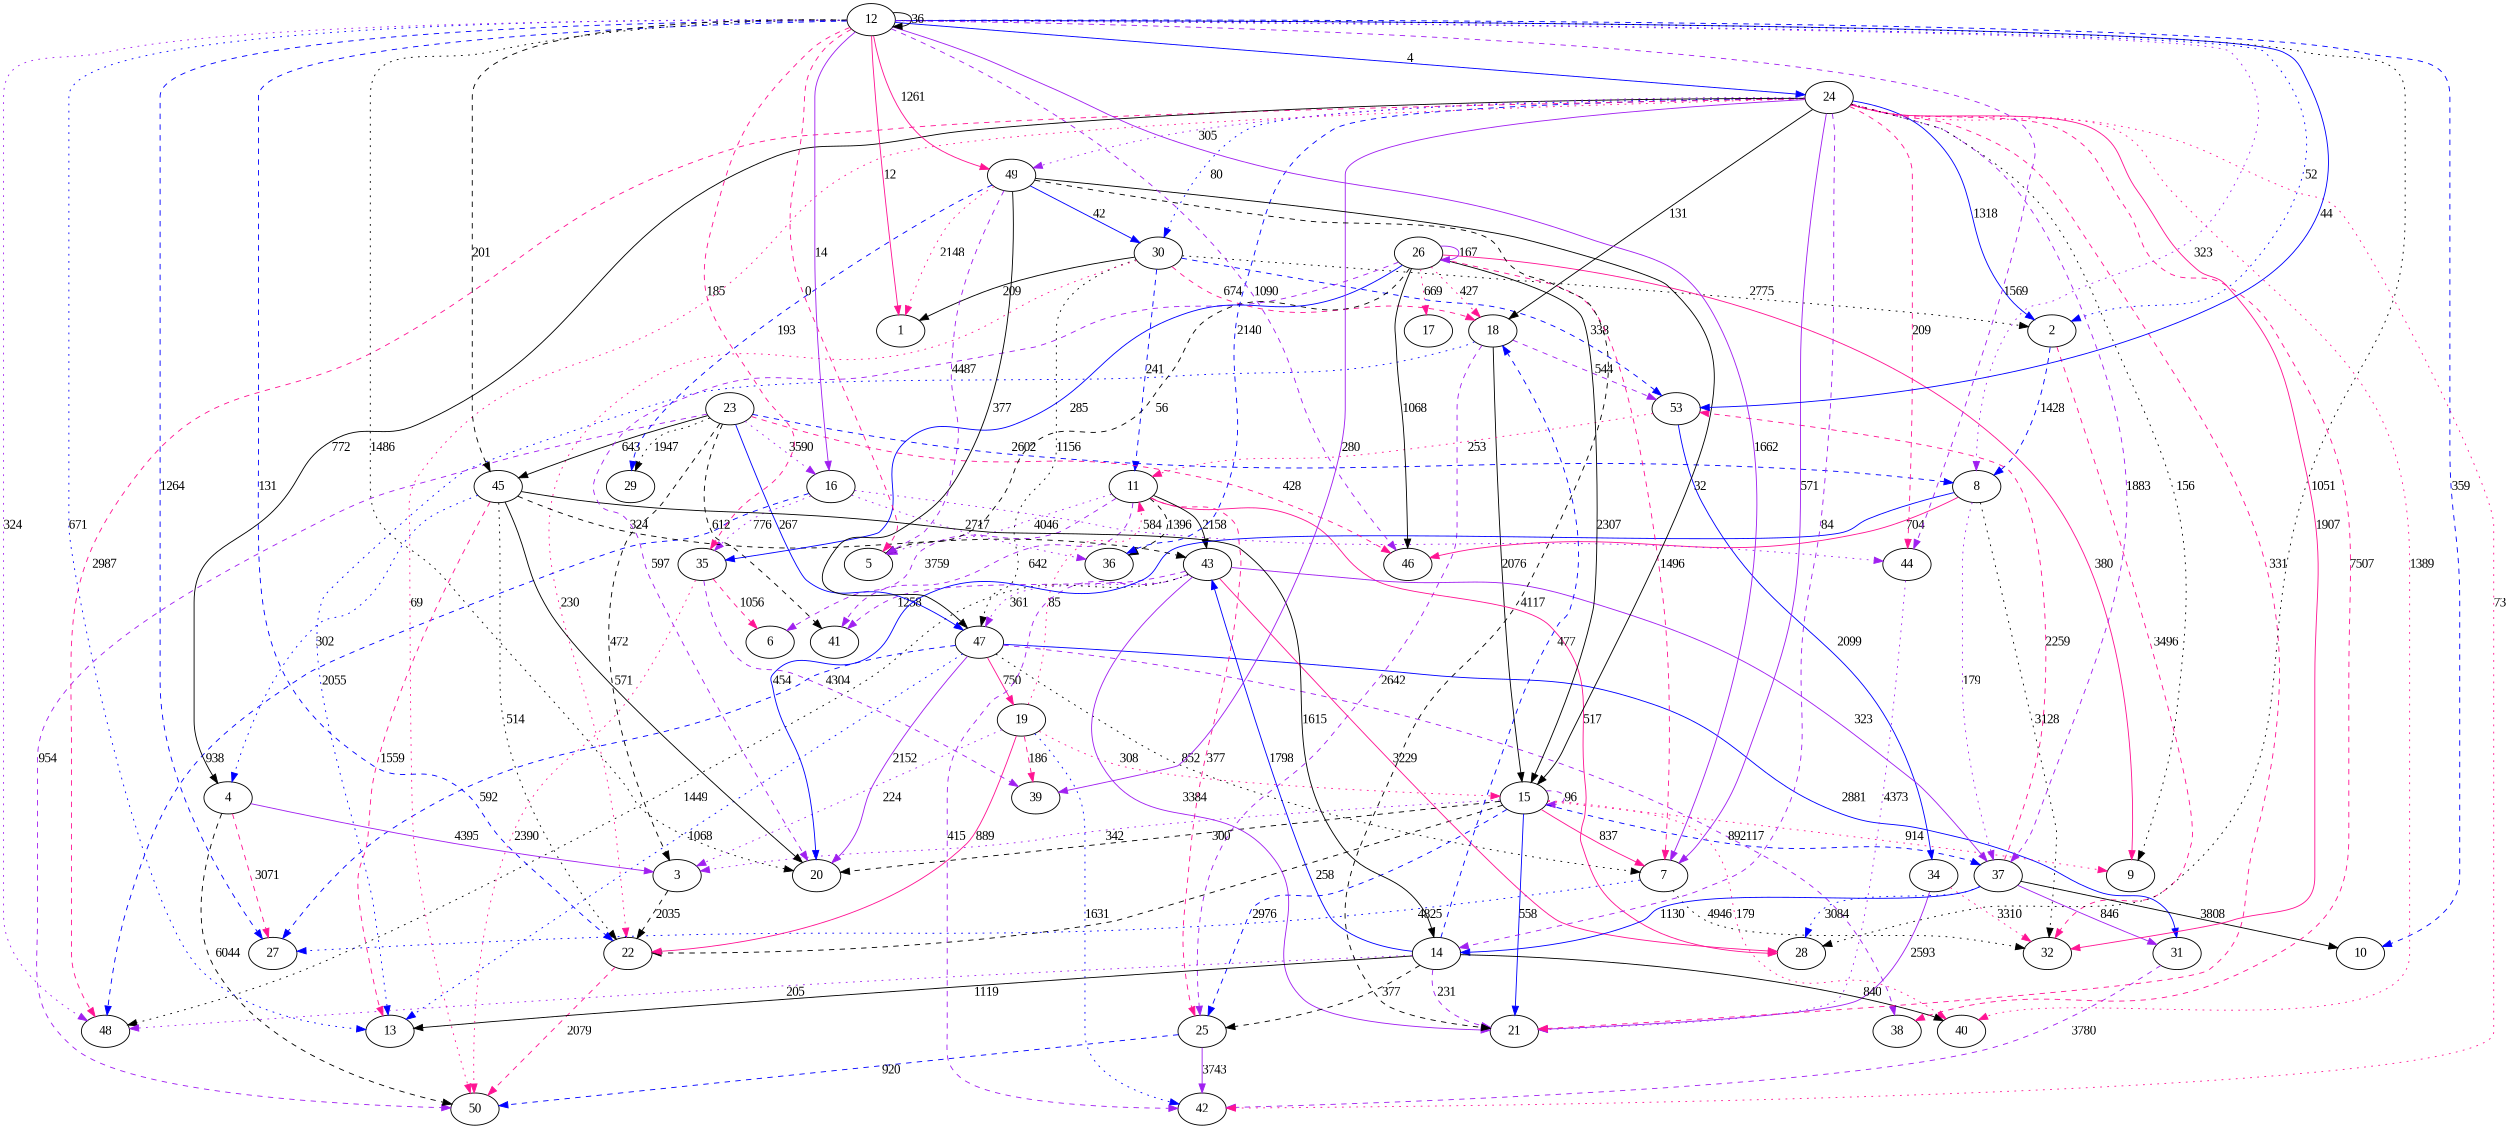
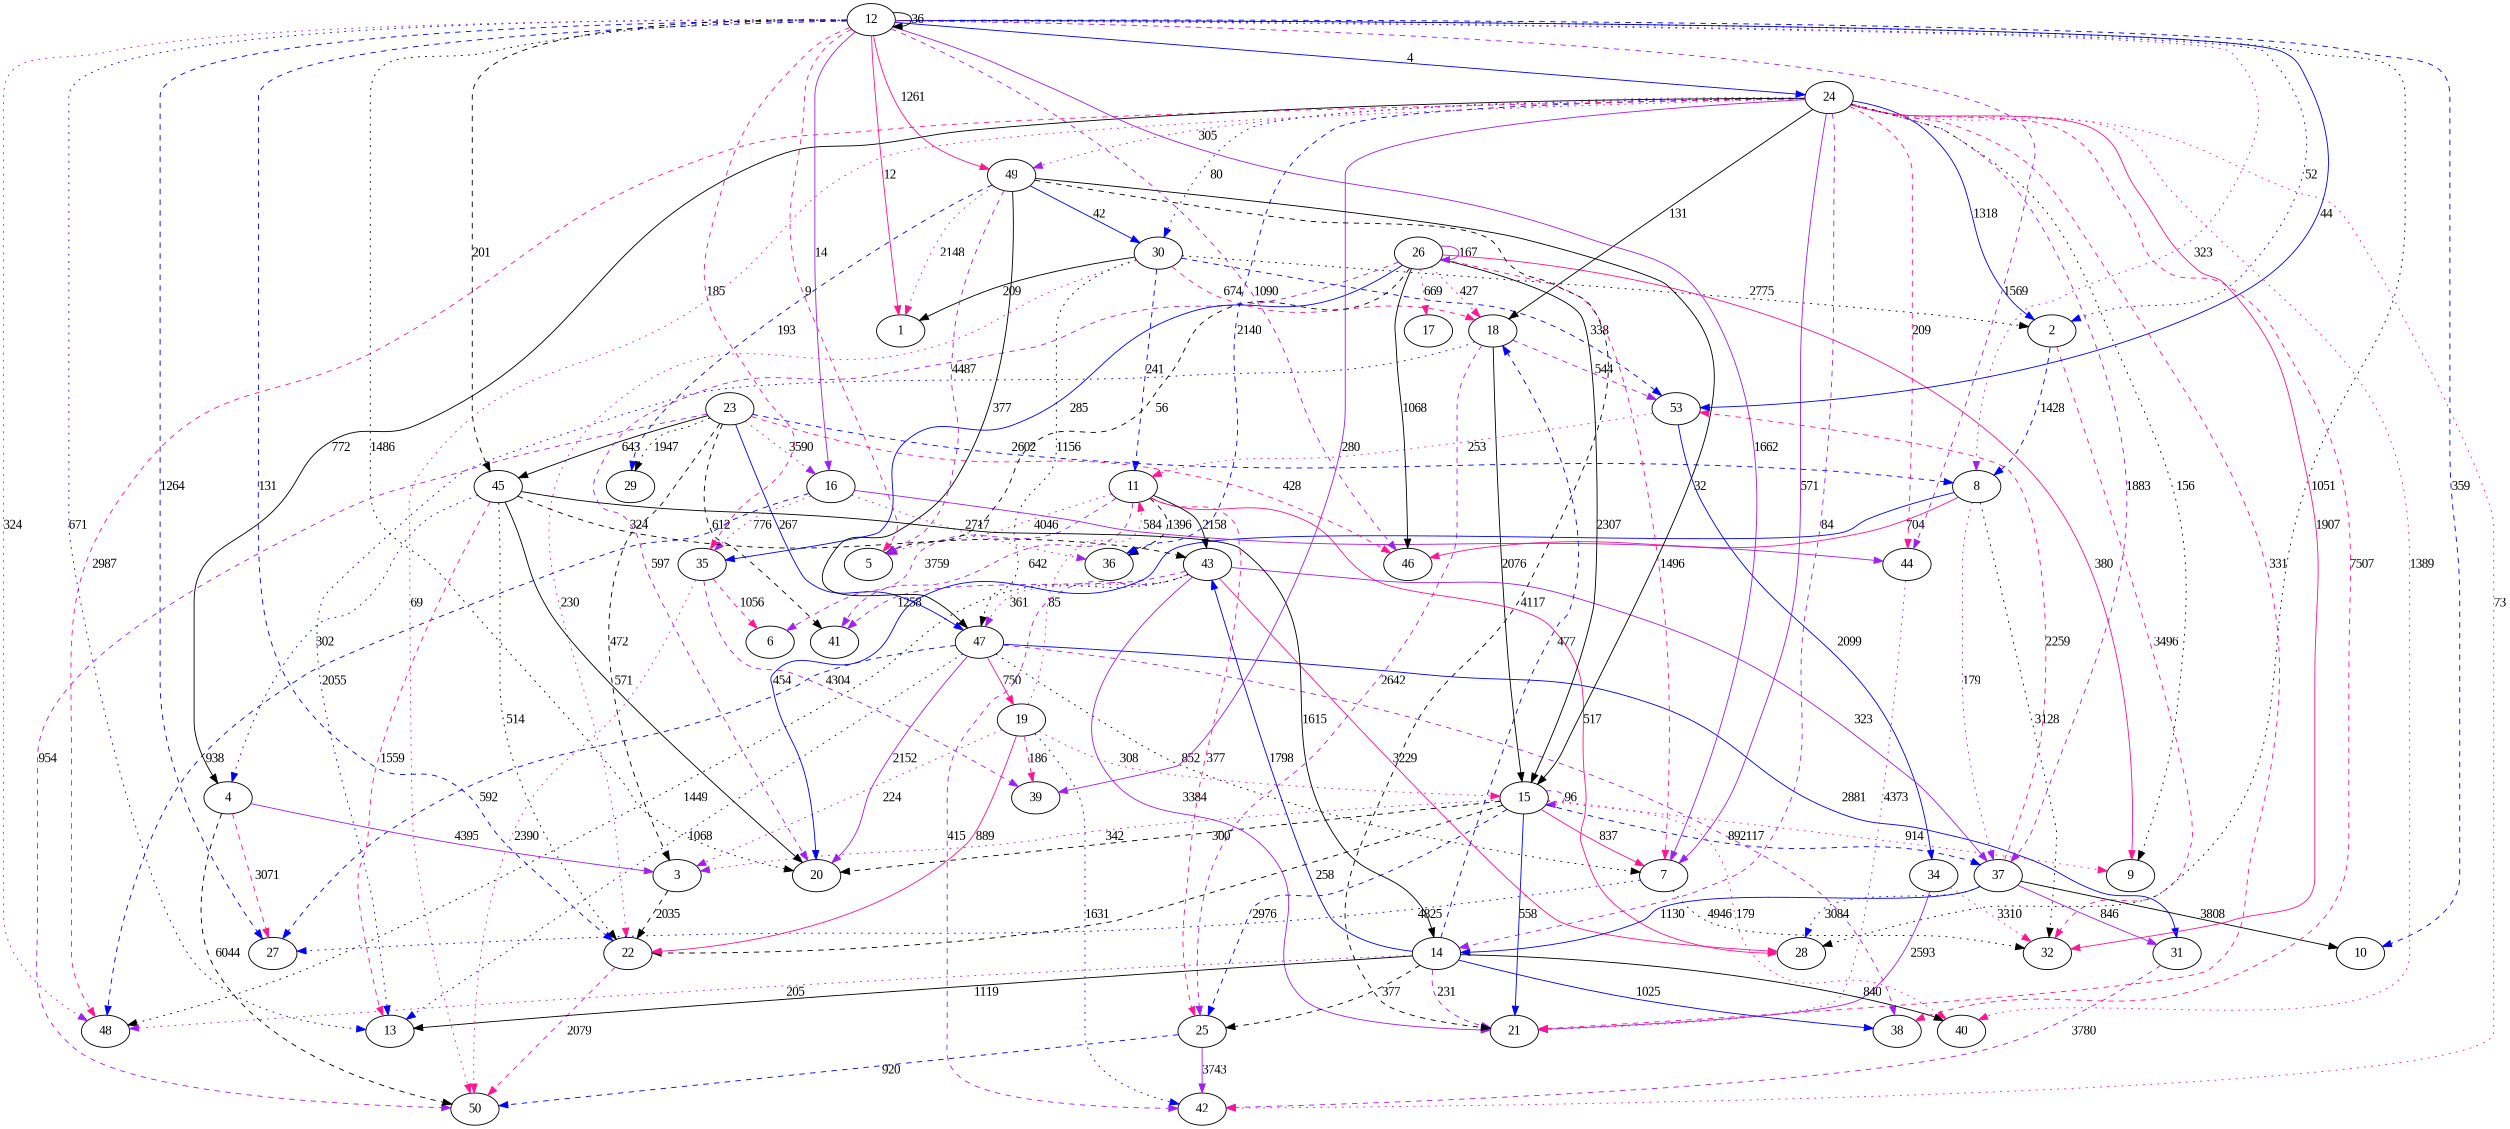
(808, 292) -> (808, 292)
(1363, 544) -> (1363, 544)
none -> (1660, 1003)
